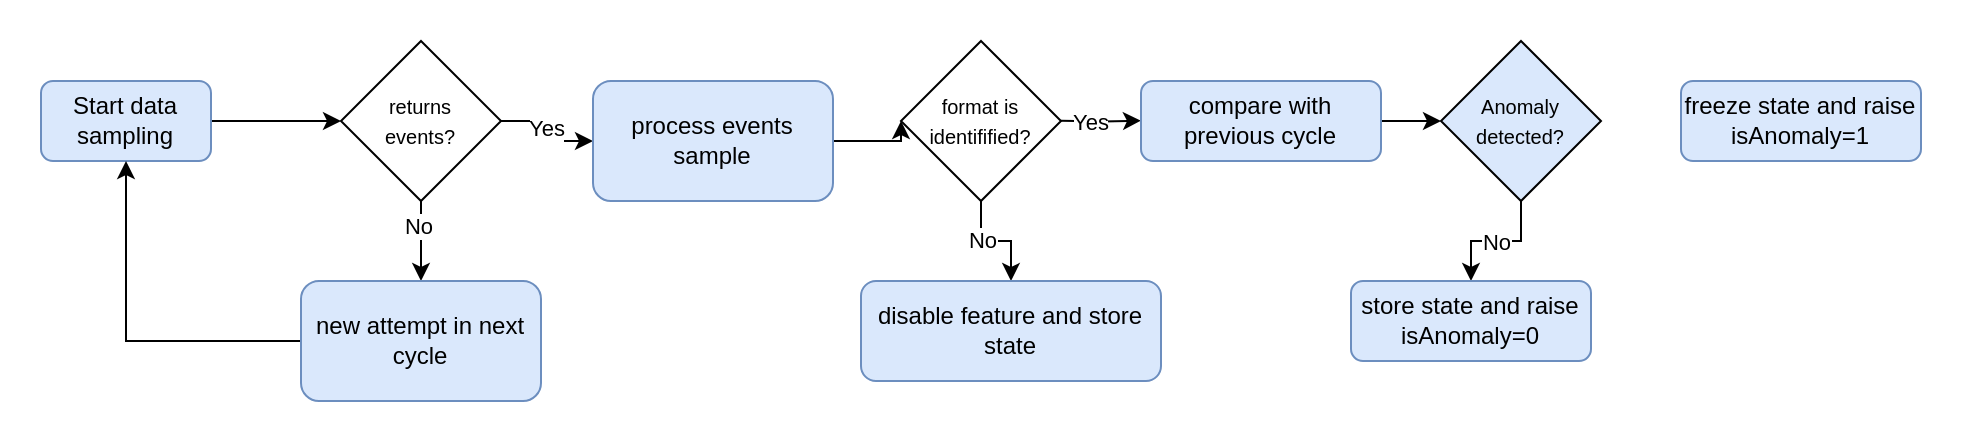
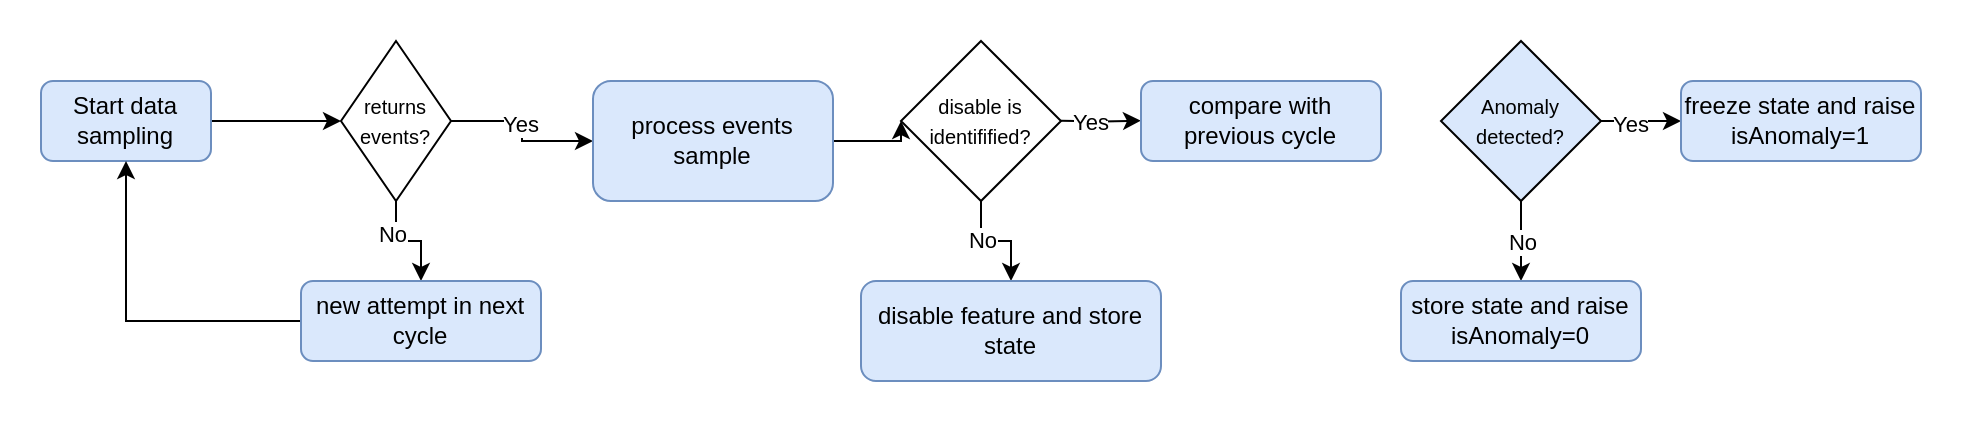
(421, 121) -> (396, 121)
(981, 121) -> (981, 121)
(1418, 121) -> none
none -> (1634, 121)
(1471, 321) -> (1521, 321)
(421, 341) -> (421, 321)
